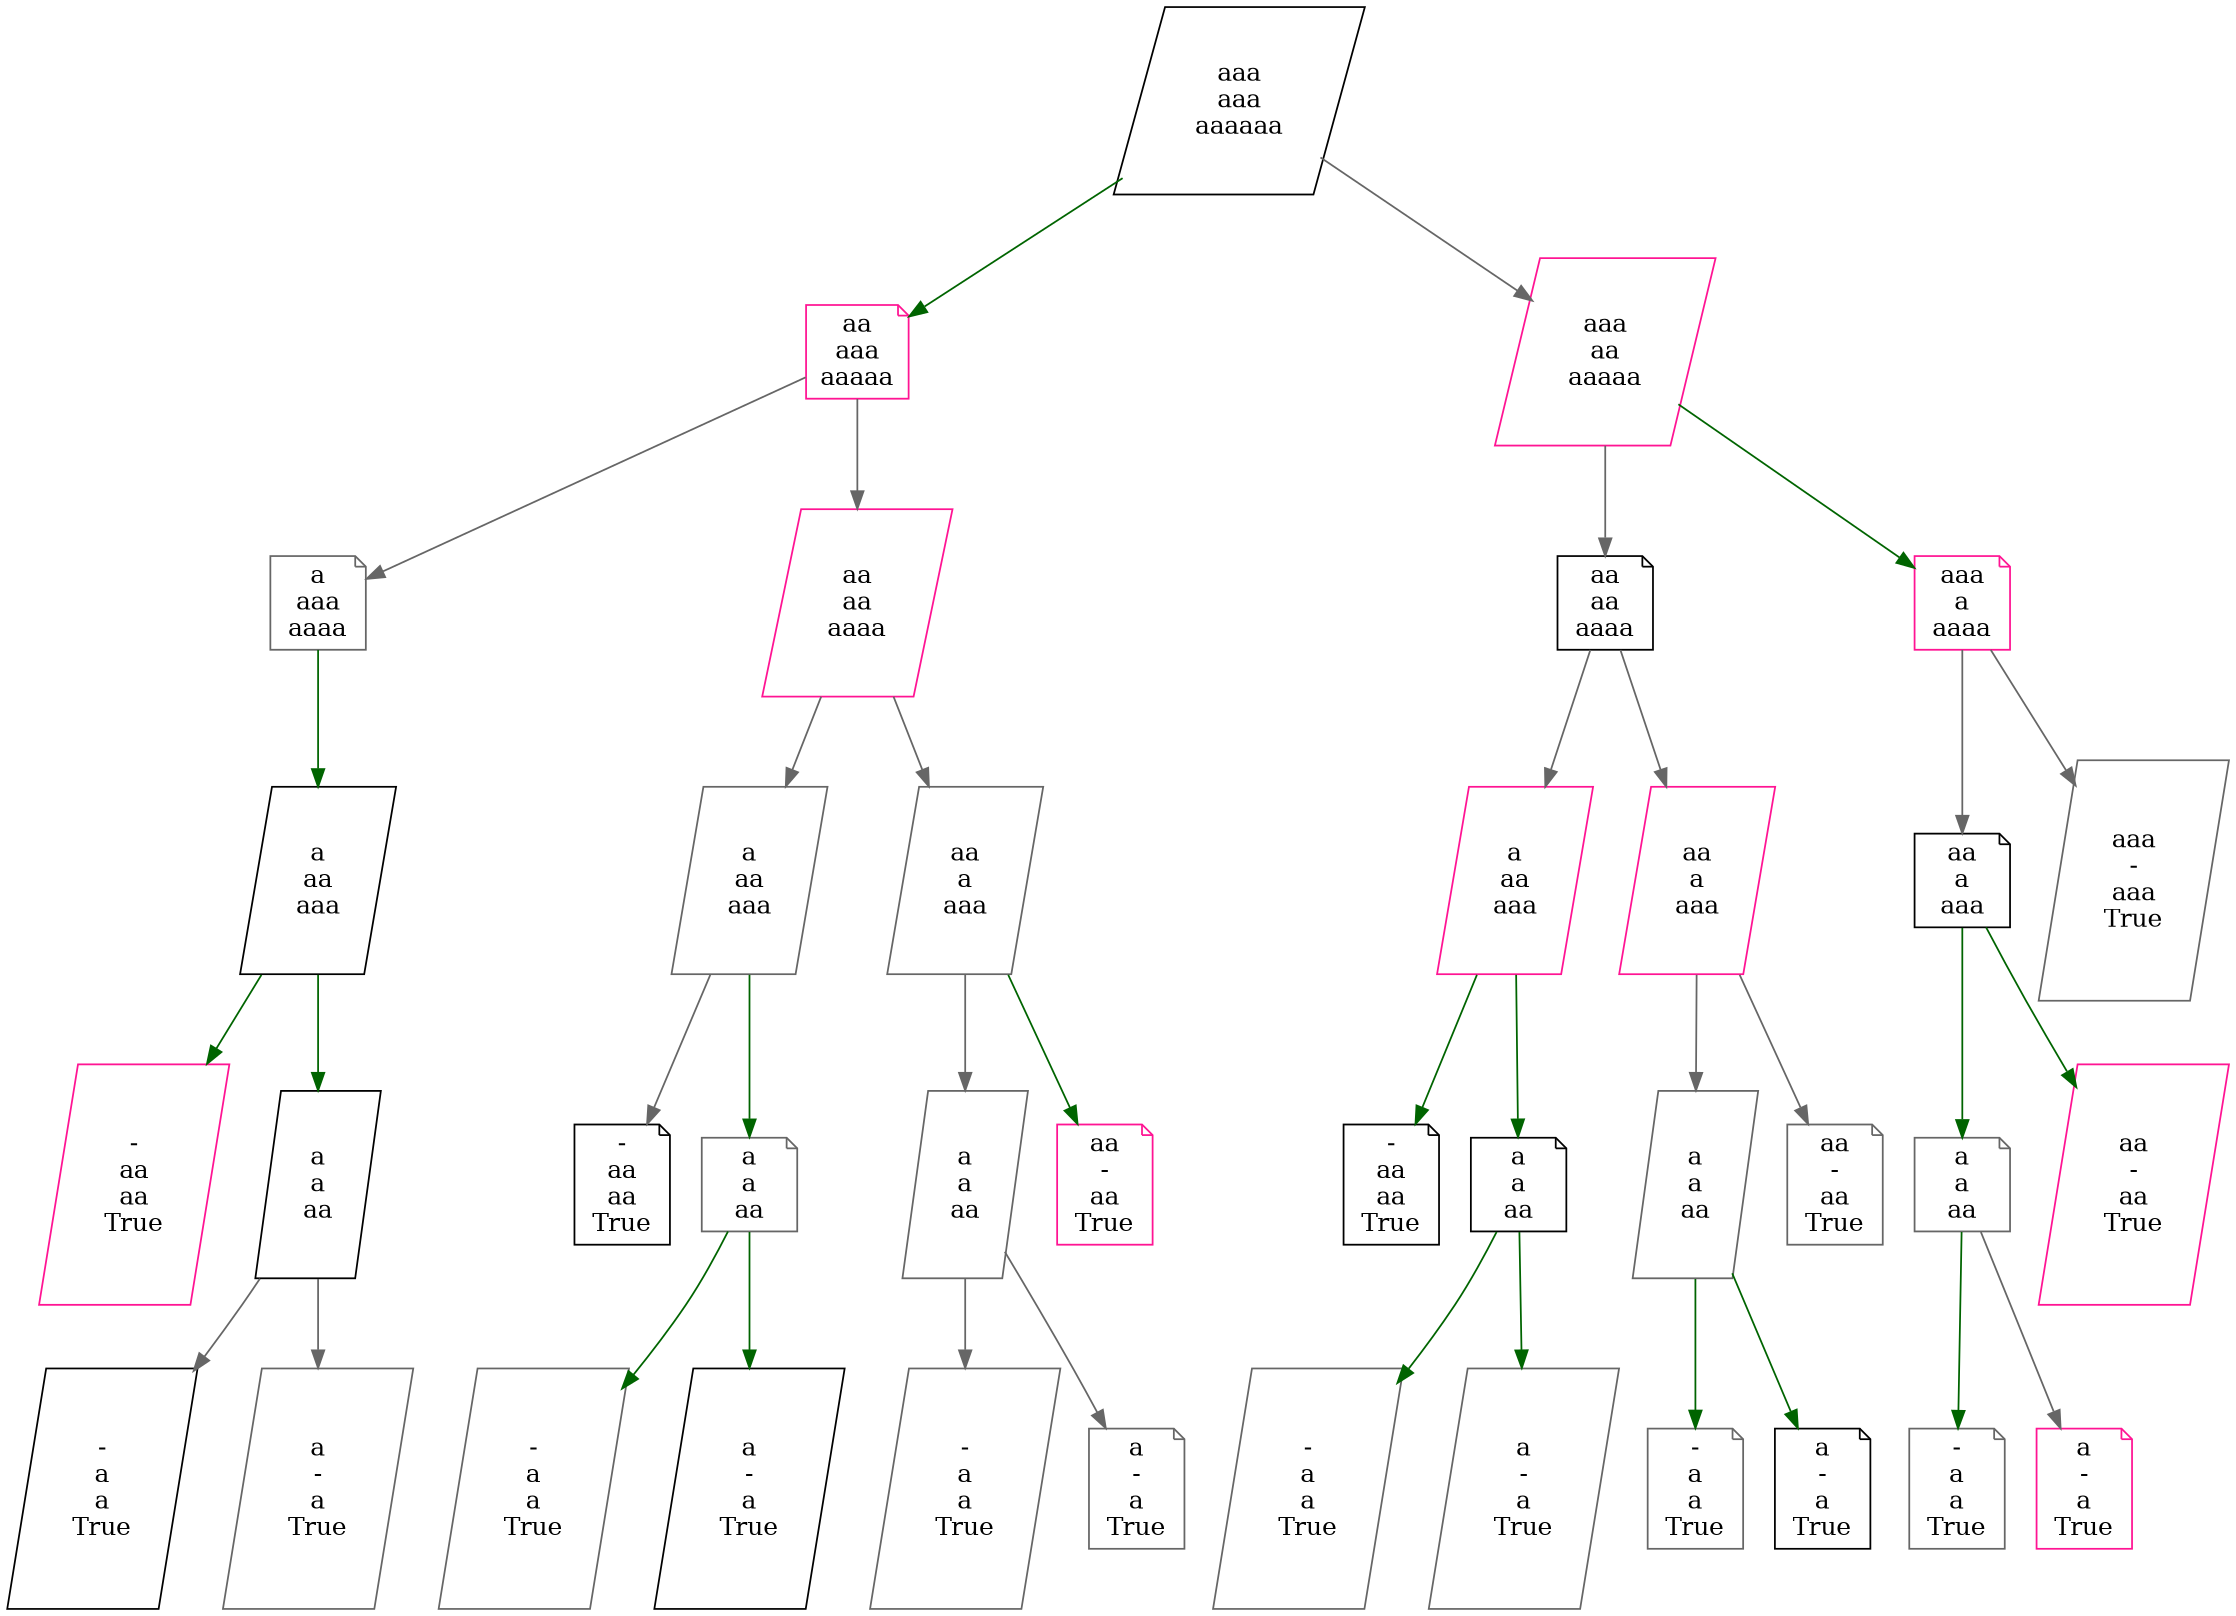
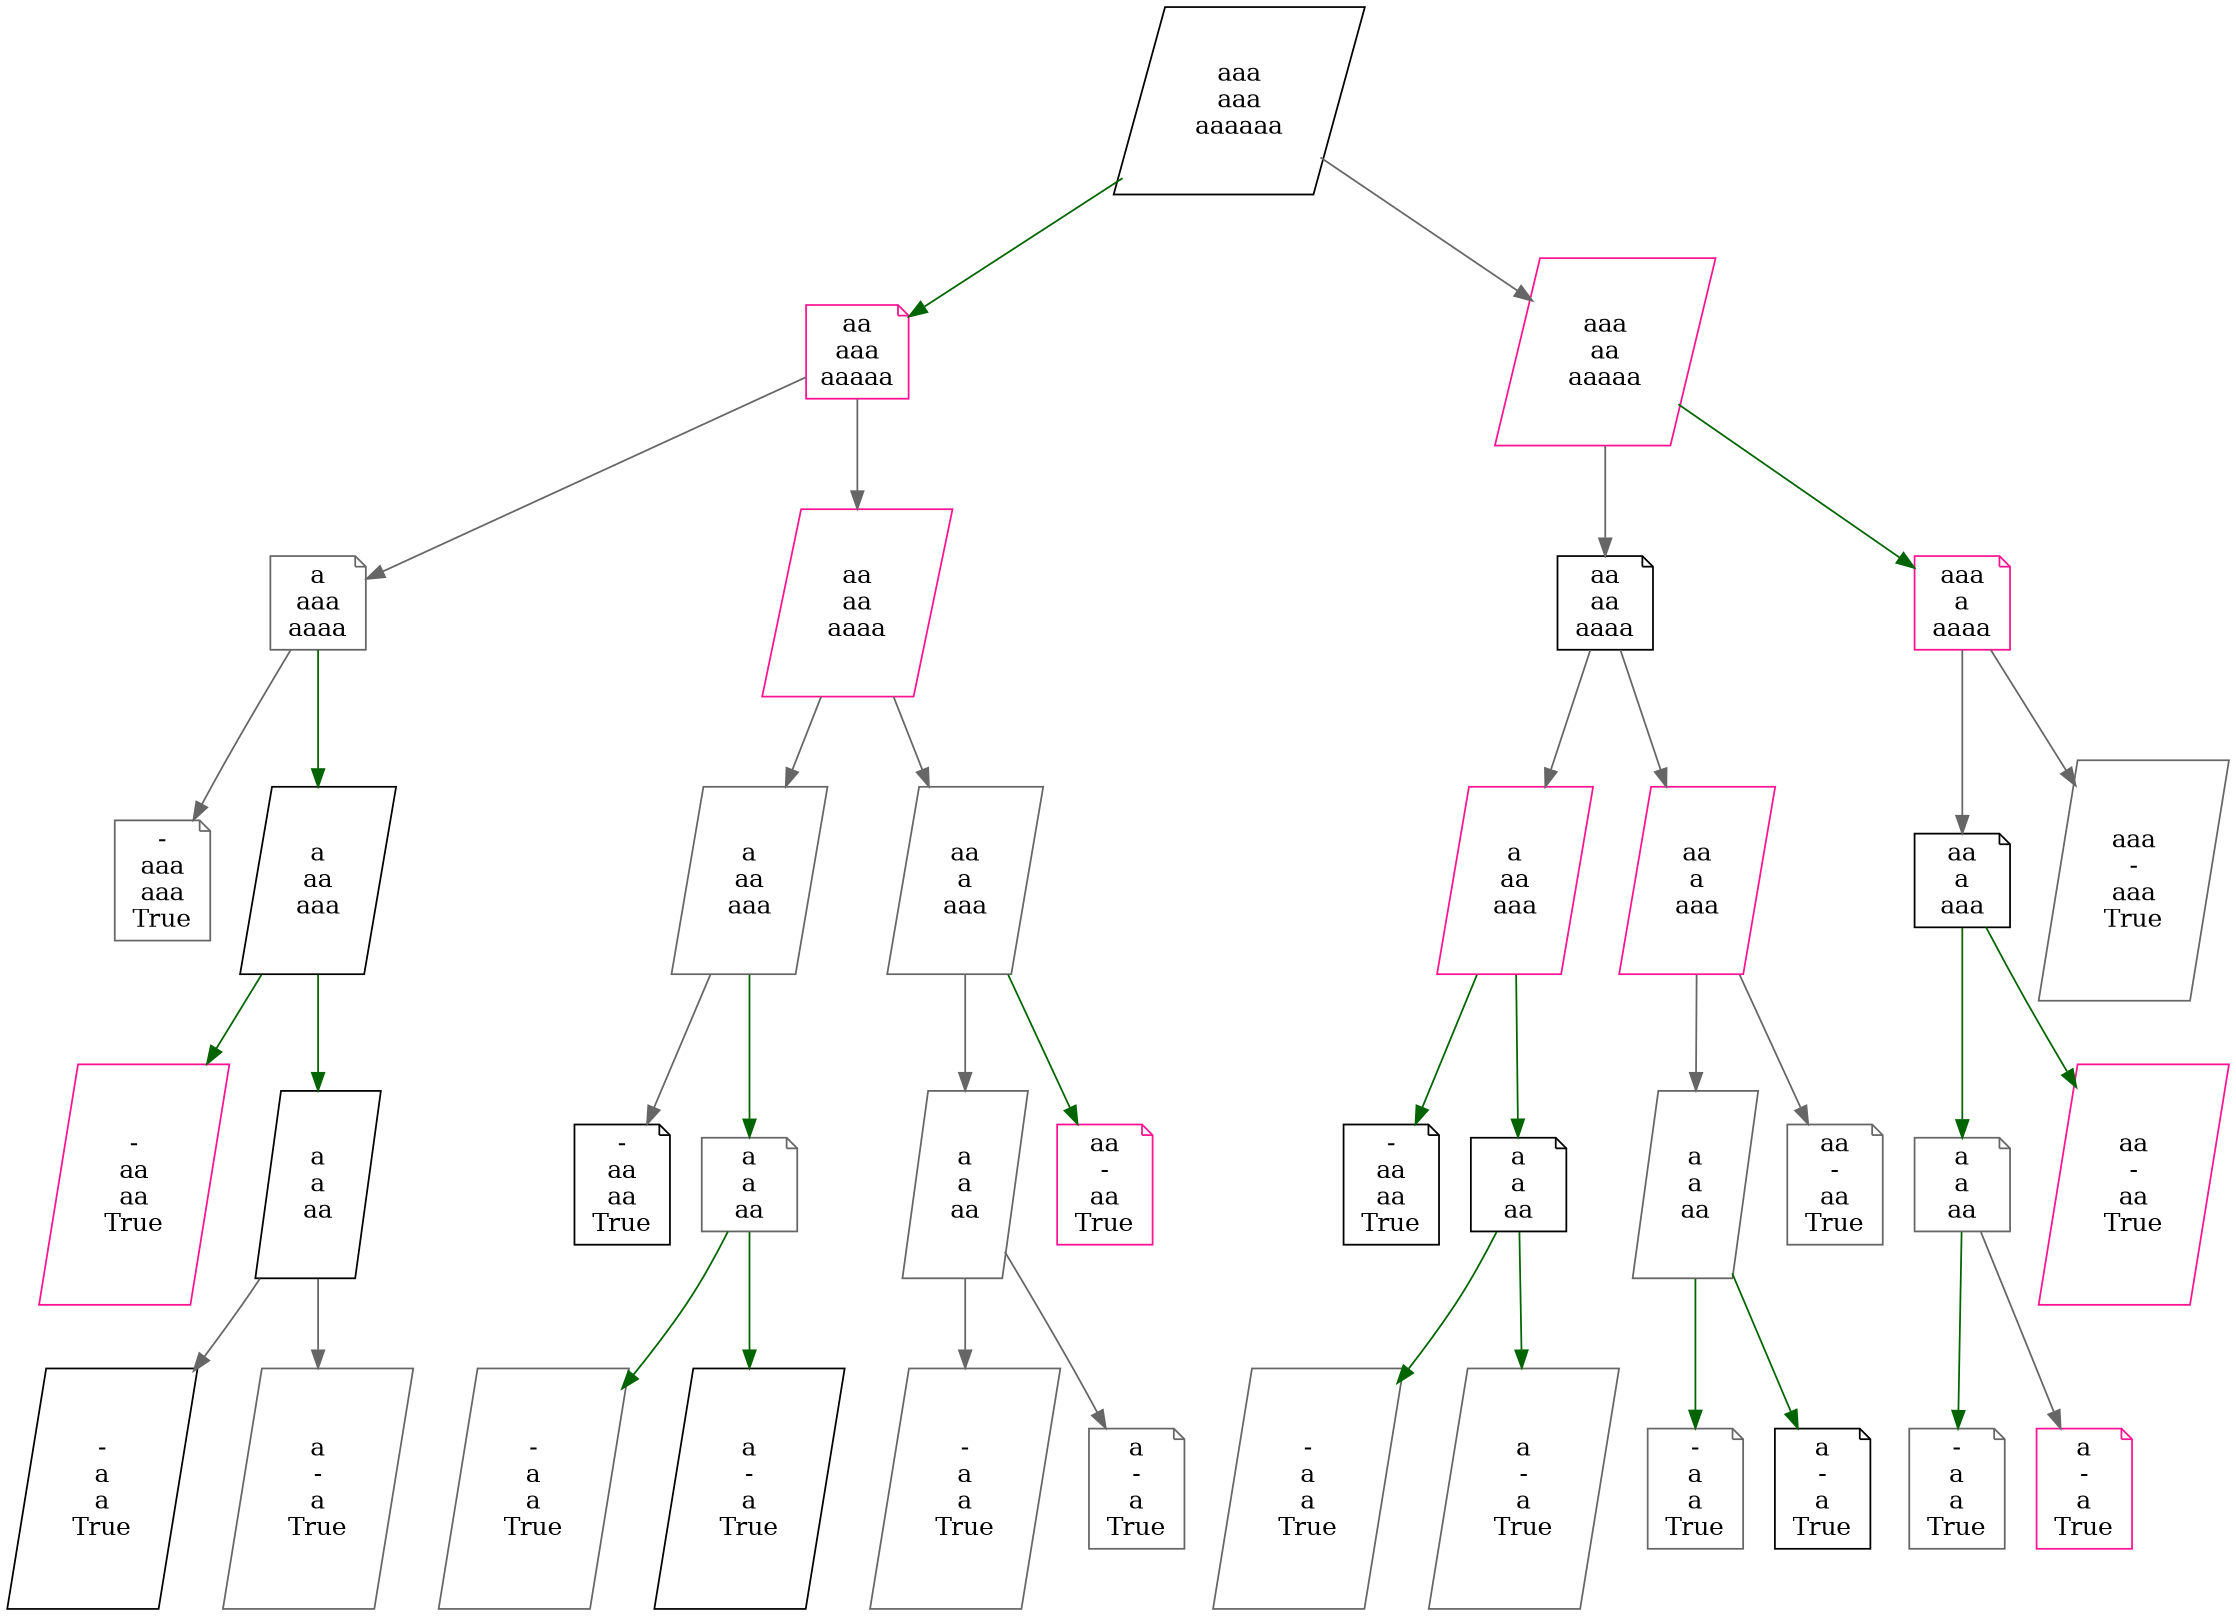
none -> (163, 880)
